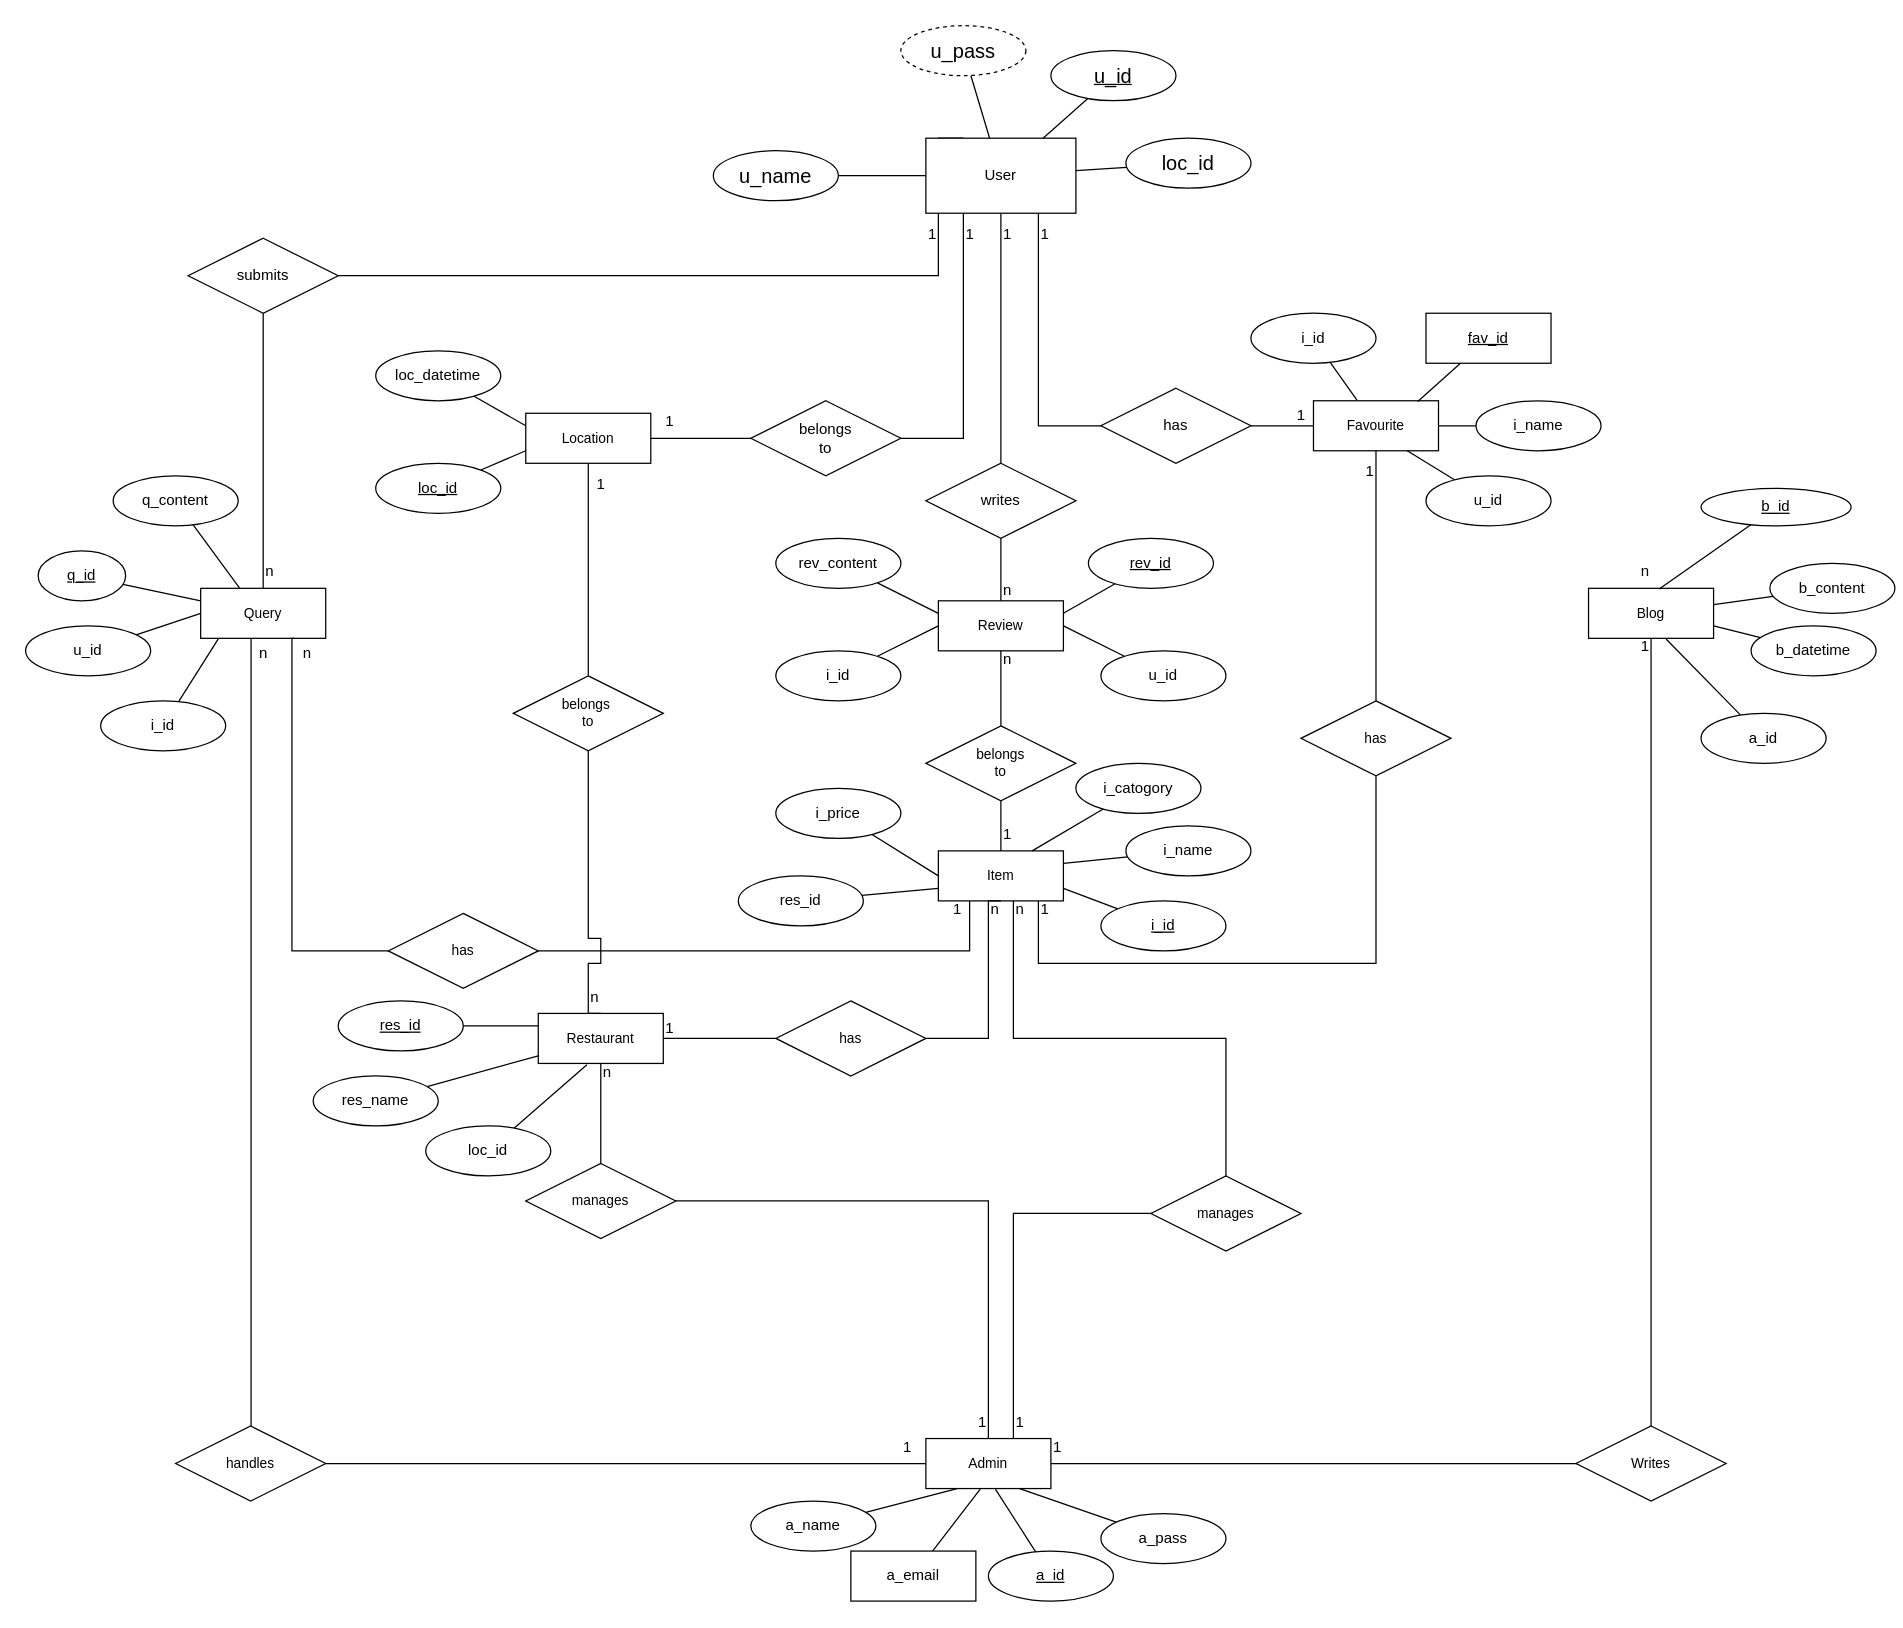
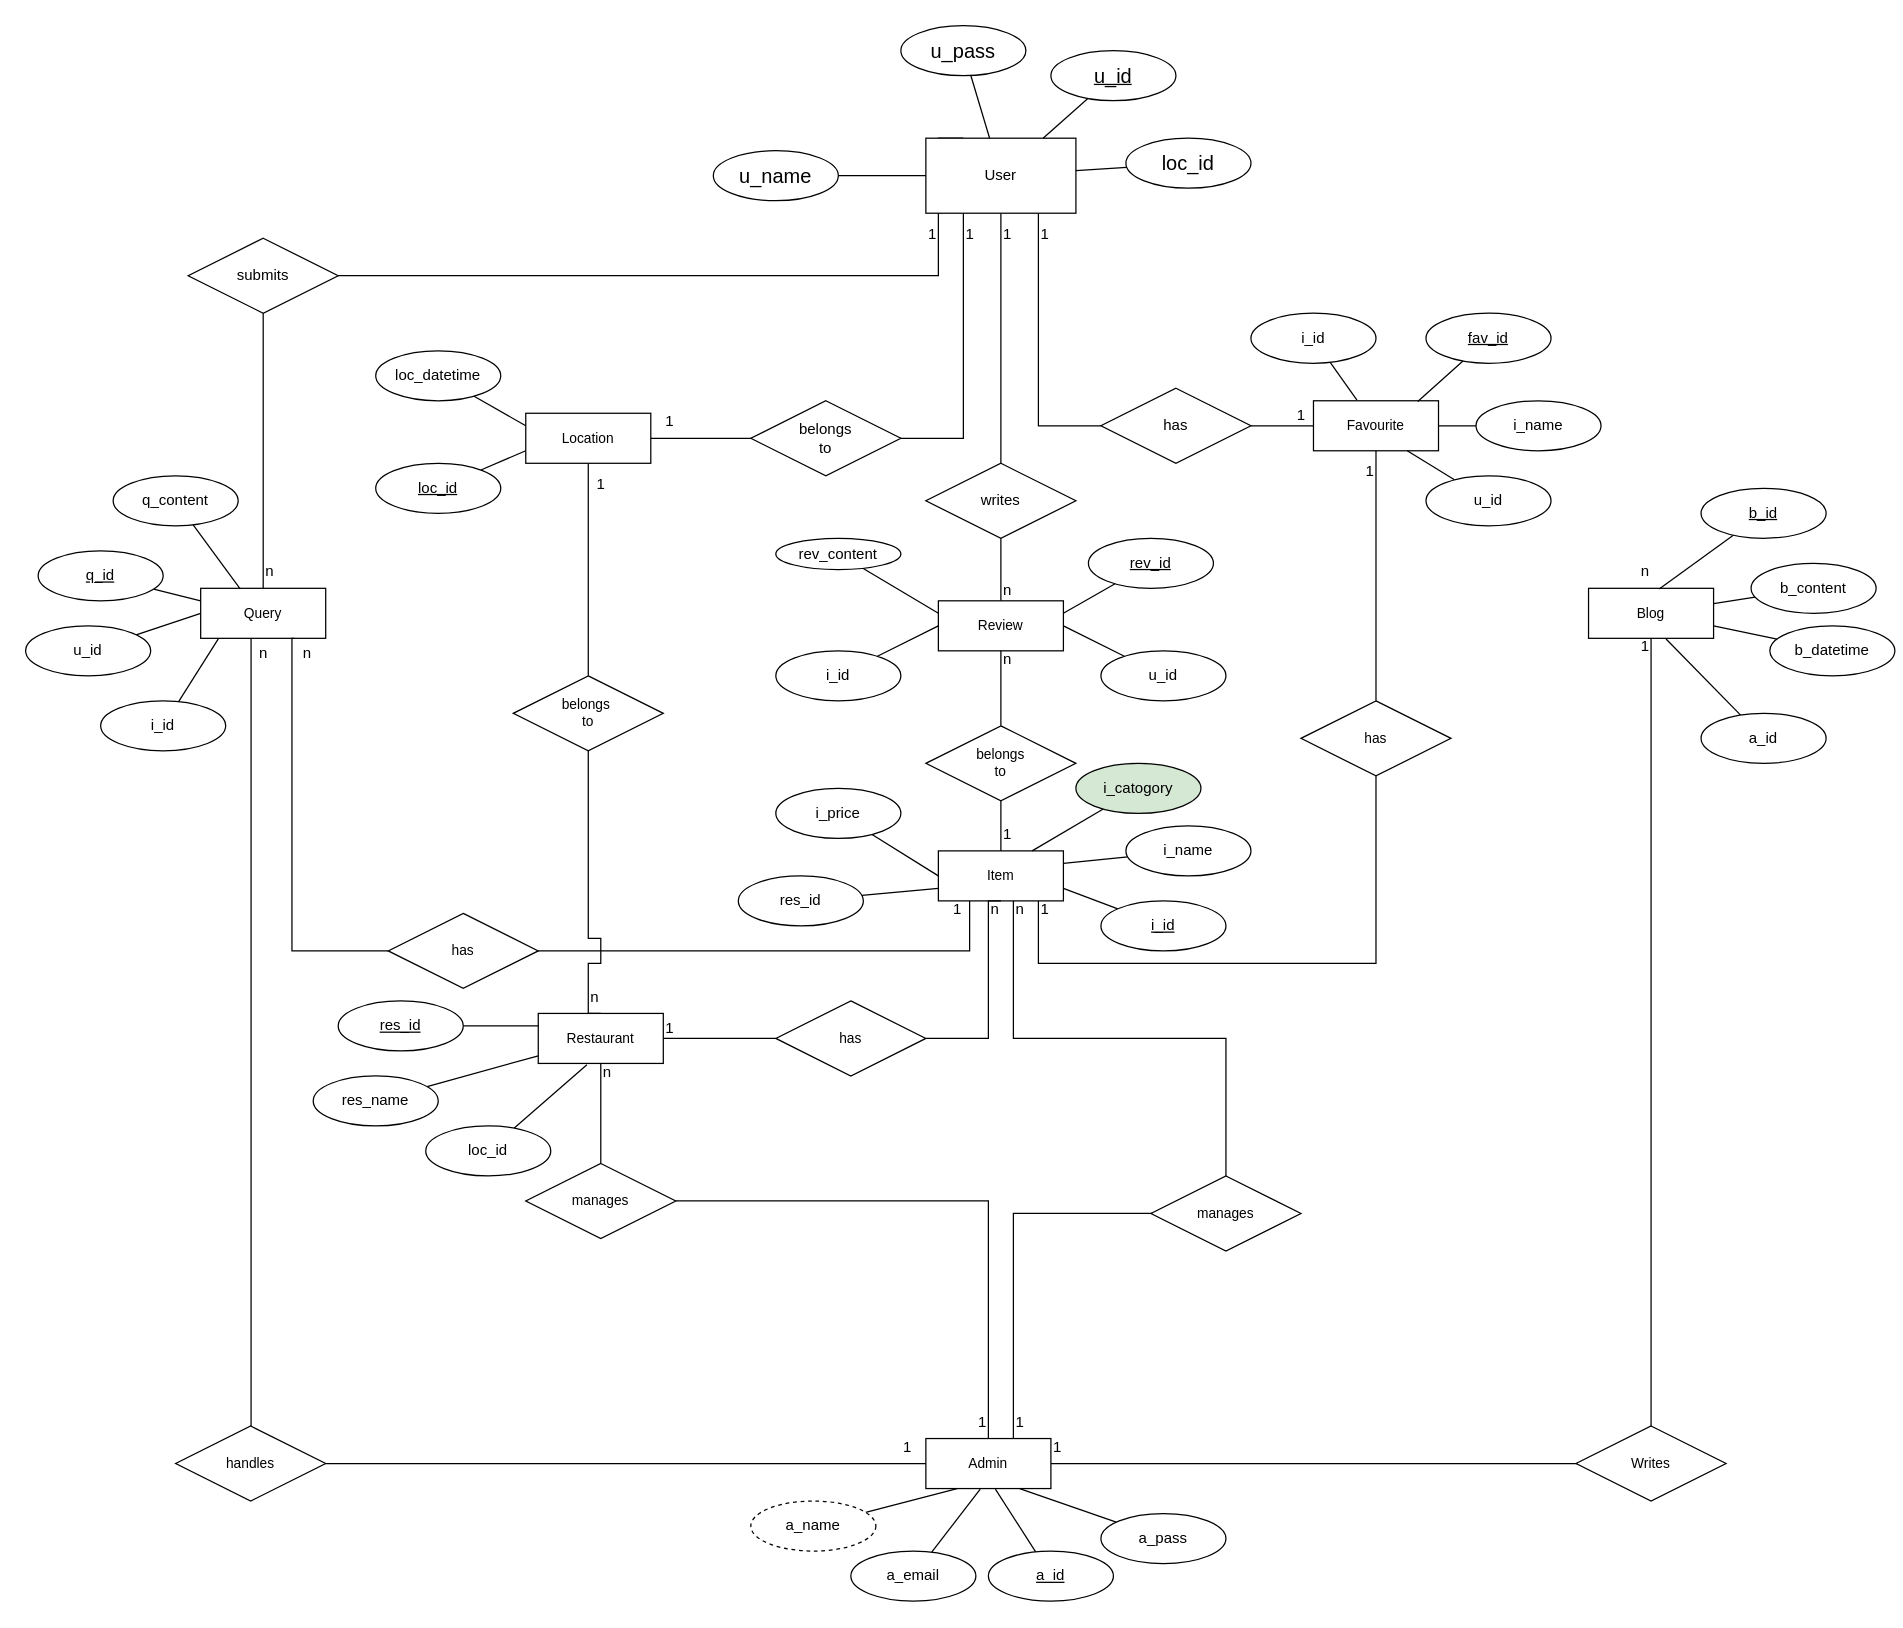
(963, 51) -> (963, 51)
(1488, 338) -> (1488, 338)
(1776, 507) -> (1763, 513)
(838, 563) -> (838, 554)
(82, 576) -> (101, 576)
(1832, 588) -> (1813, 588)
(1813, 651) -> (1832, 651)
(1138, 788) -> (1138, 788)
(813, 1526) -> (813, 1526)
(913, 1576) -> (913, 1576)
